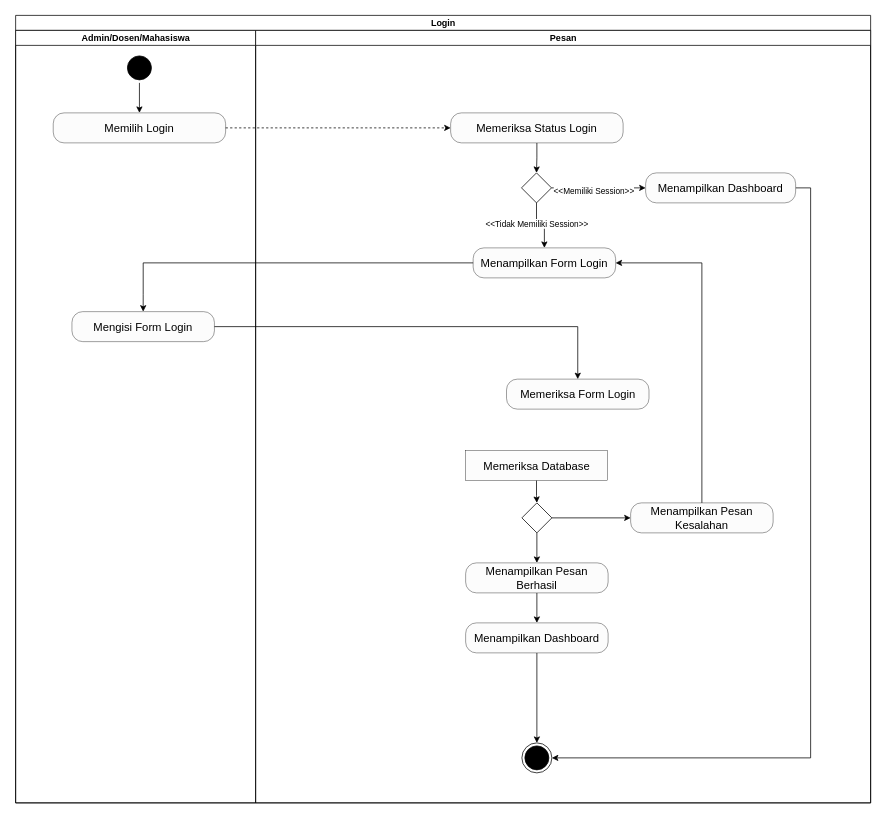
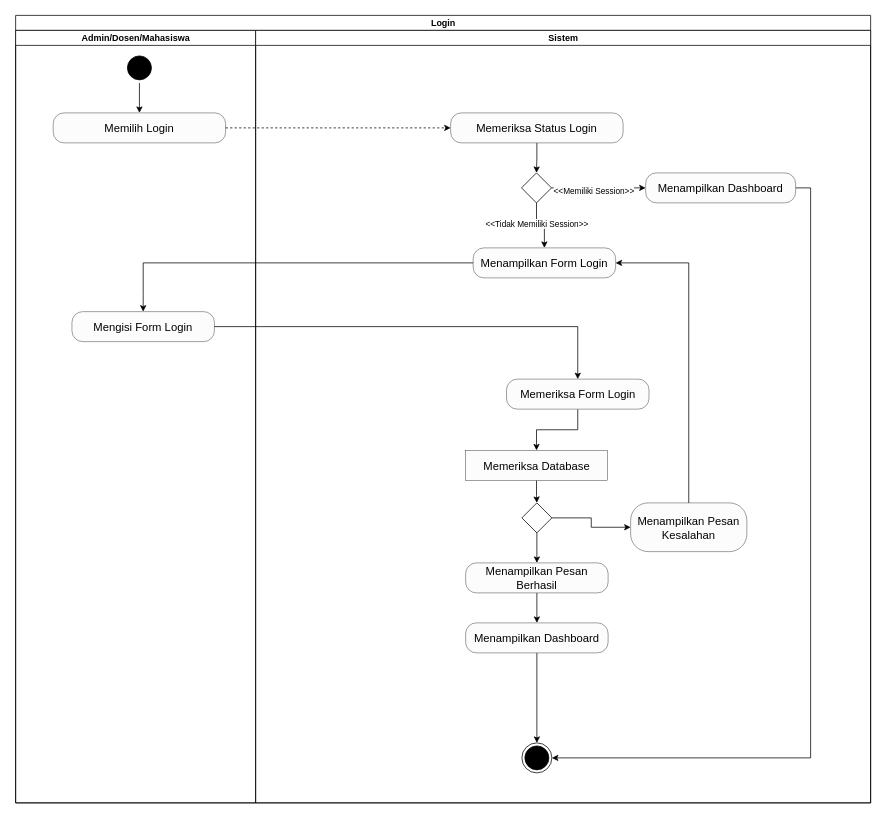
(563, 38) -> (563, 38)
none -> (559, 430)
(702, 518) -> (689, 527)
